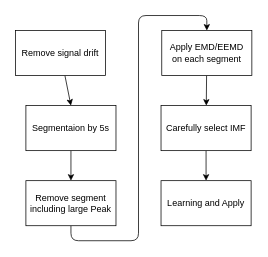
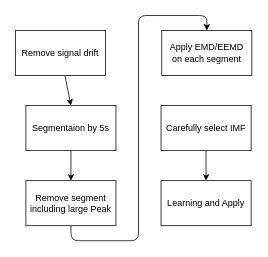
(206, 87) -> none
